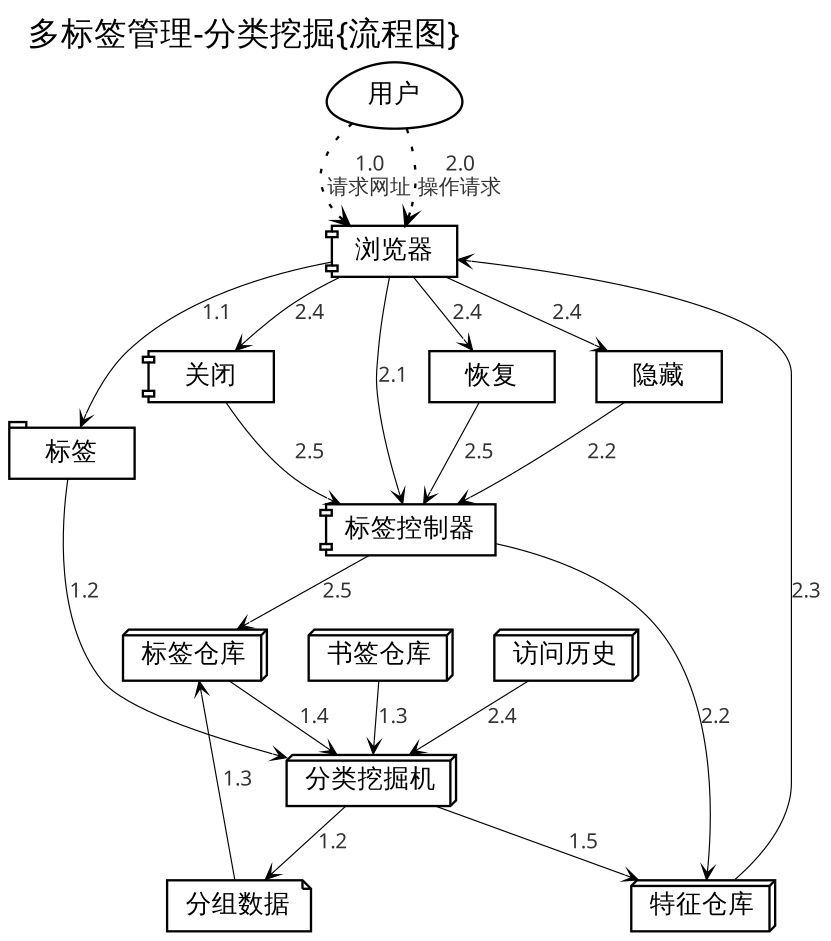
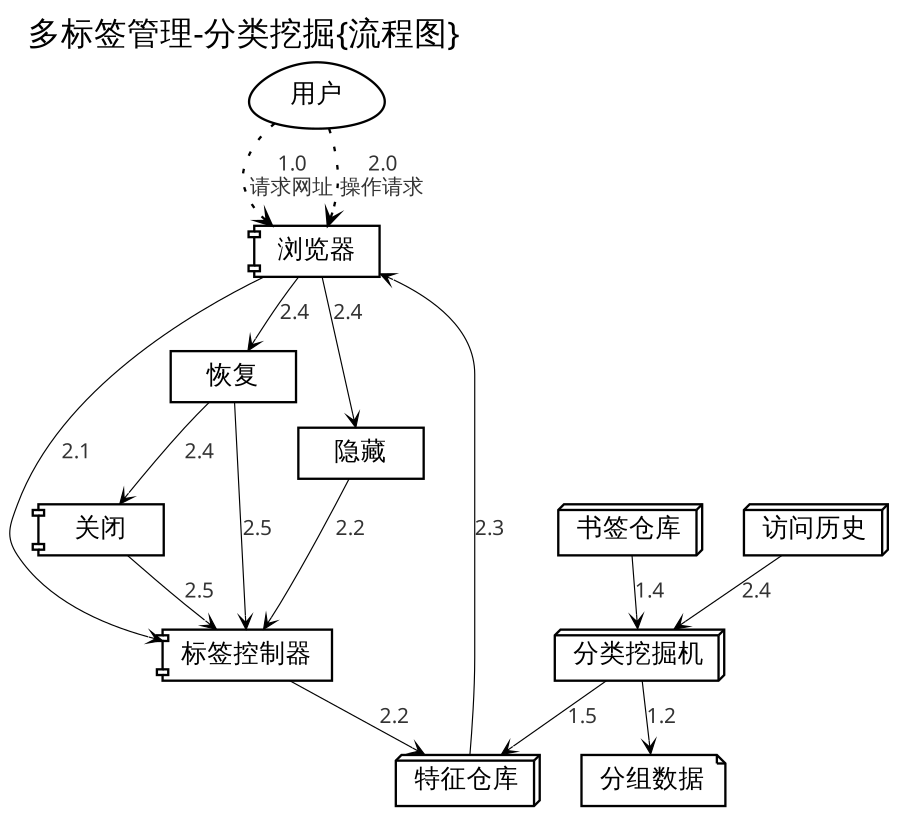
(291, 305) -> (168, 446)
(72, 453) -> none
(195, 655) -> none
(393, 718) -> (650, 592)
